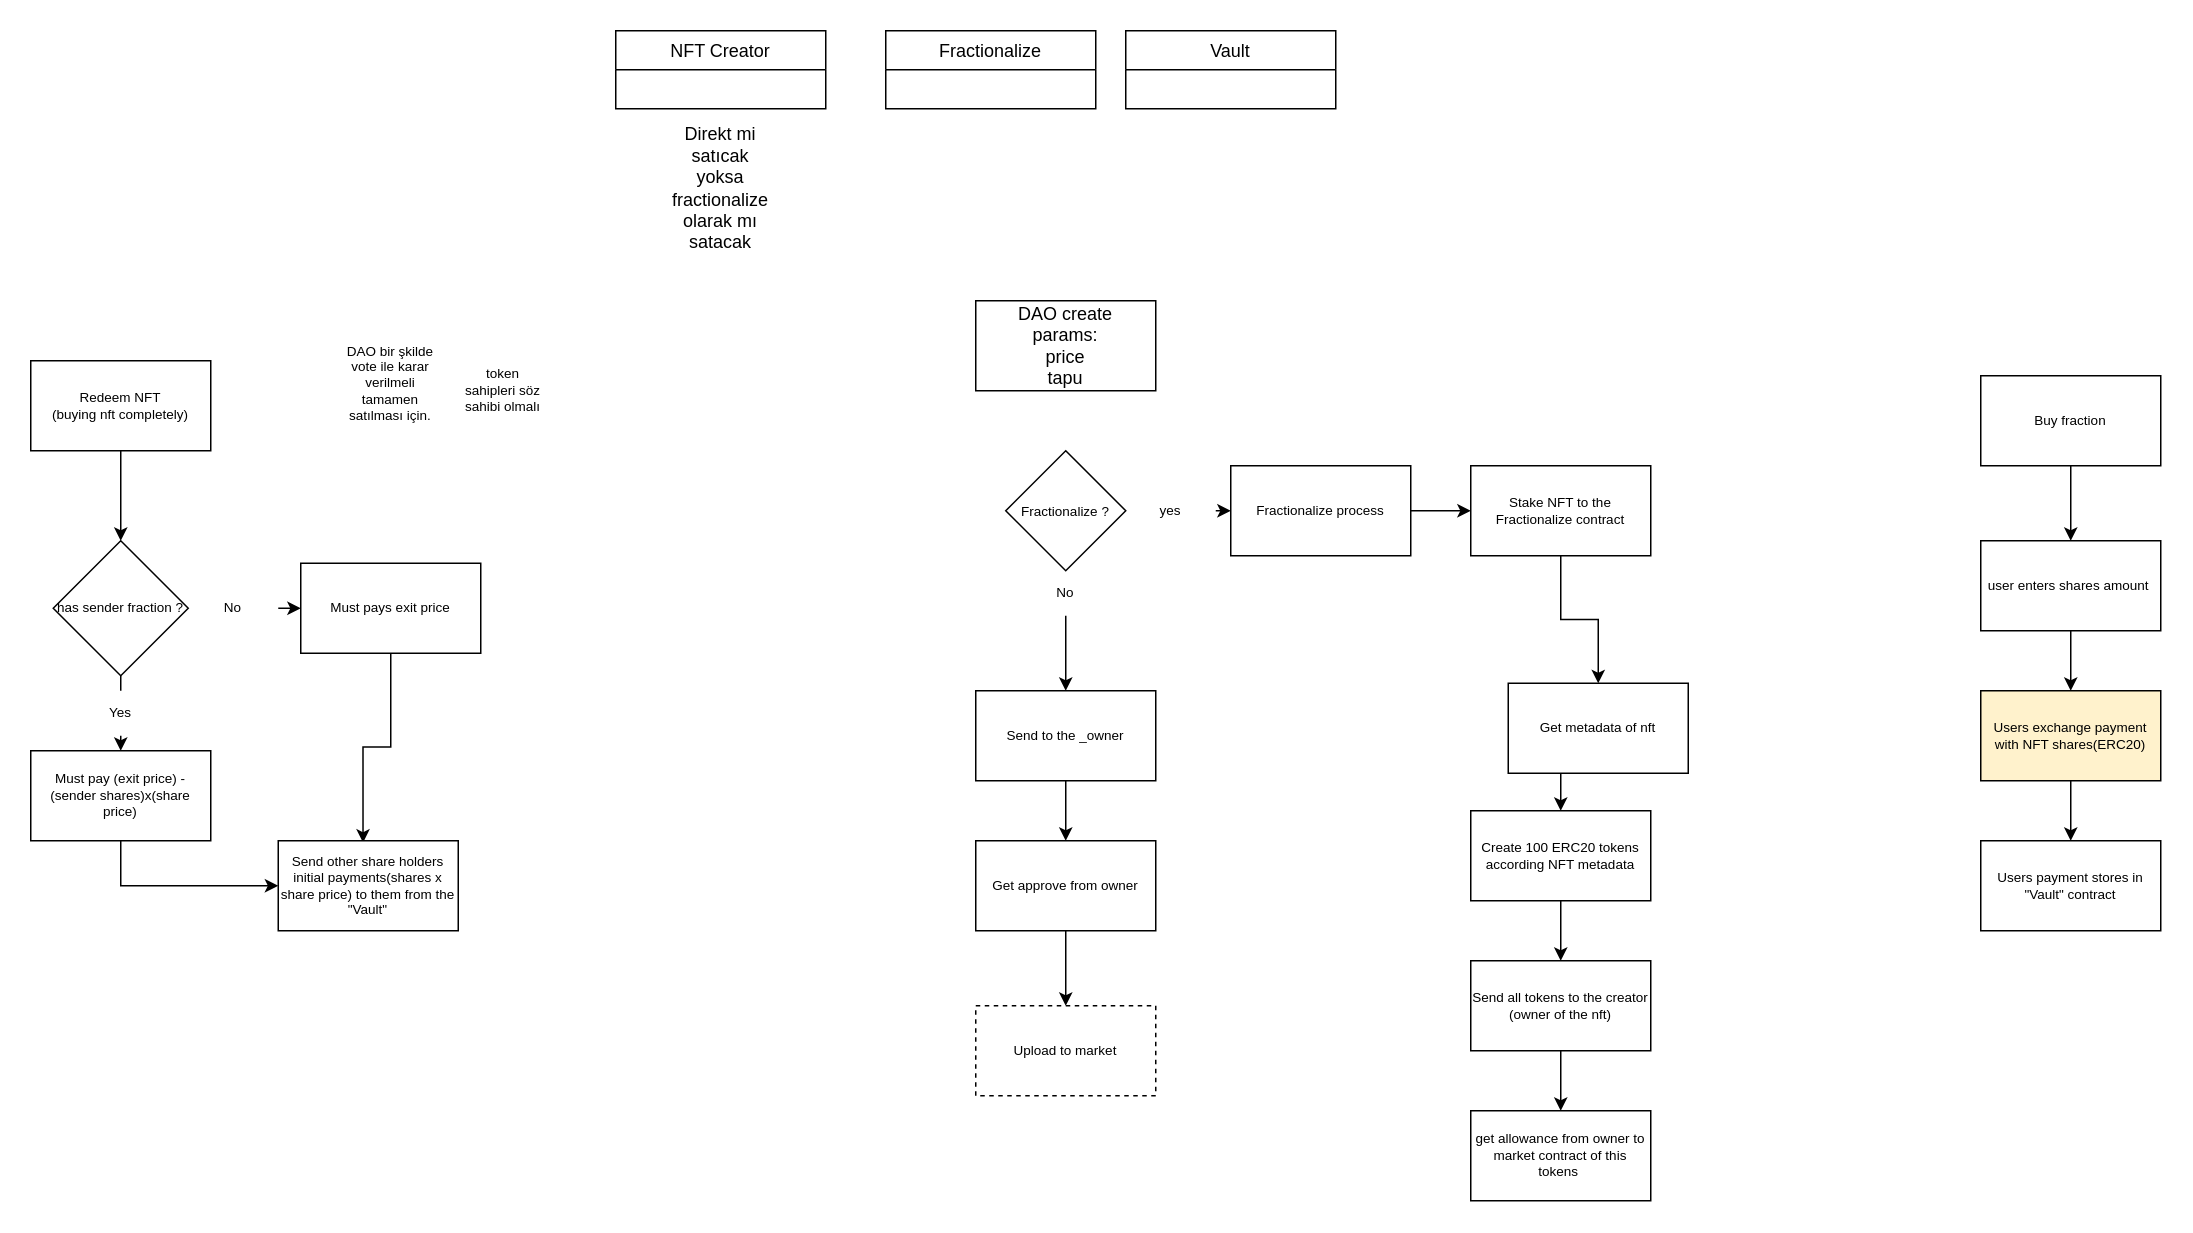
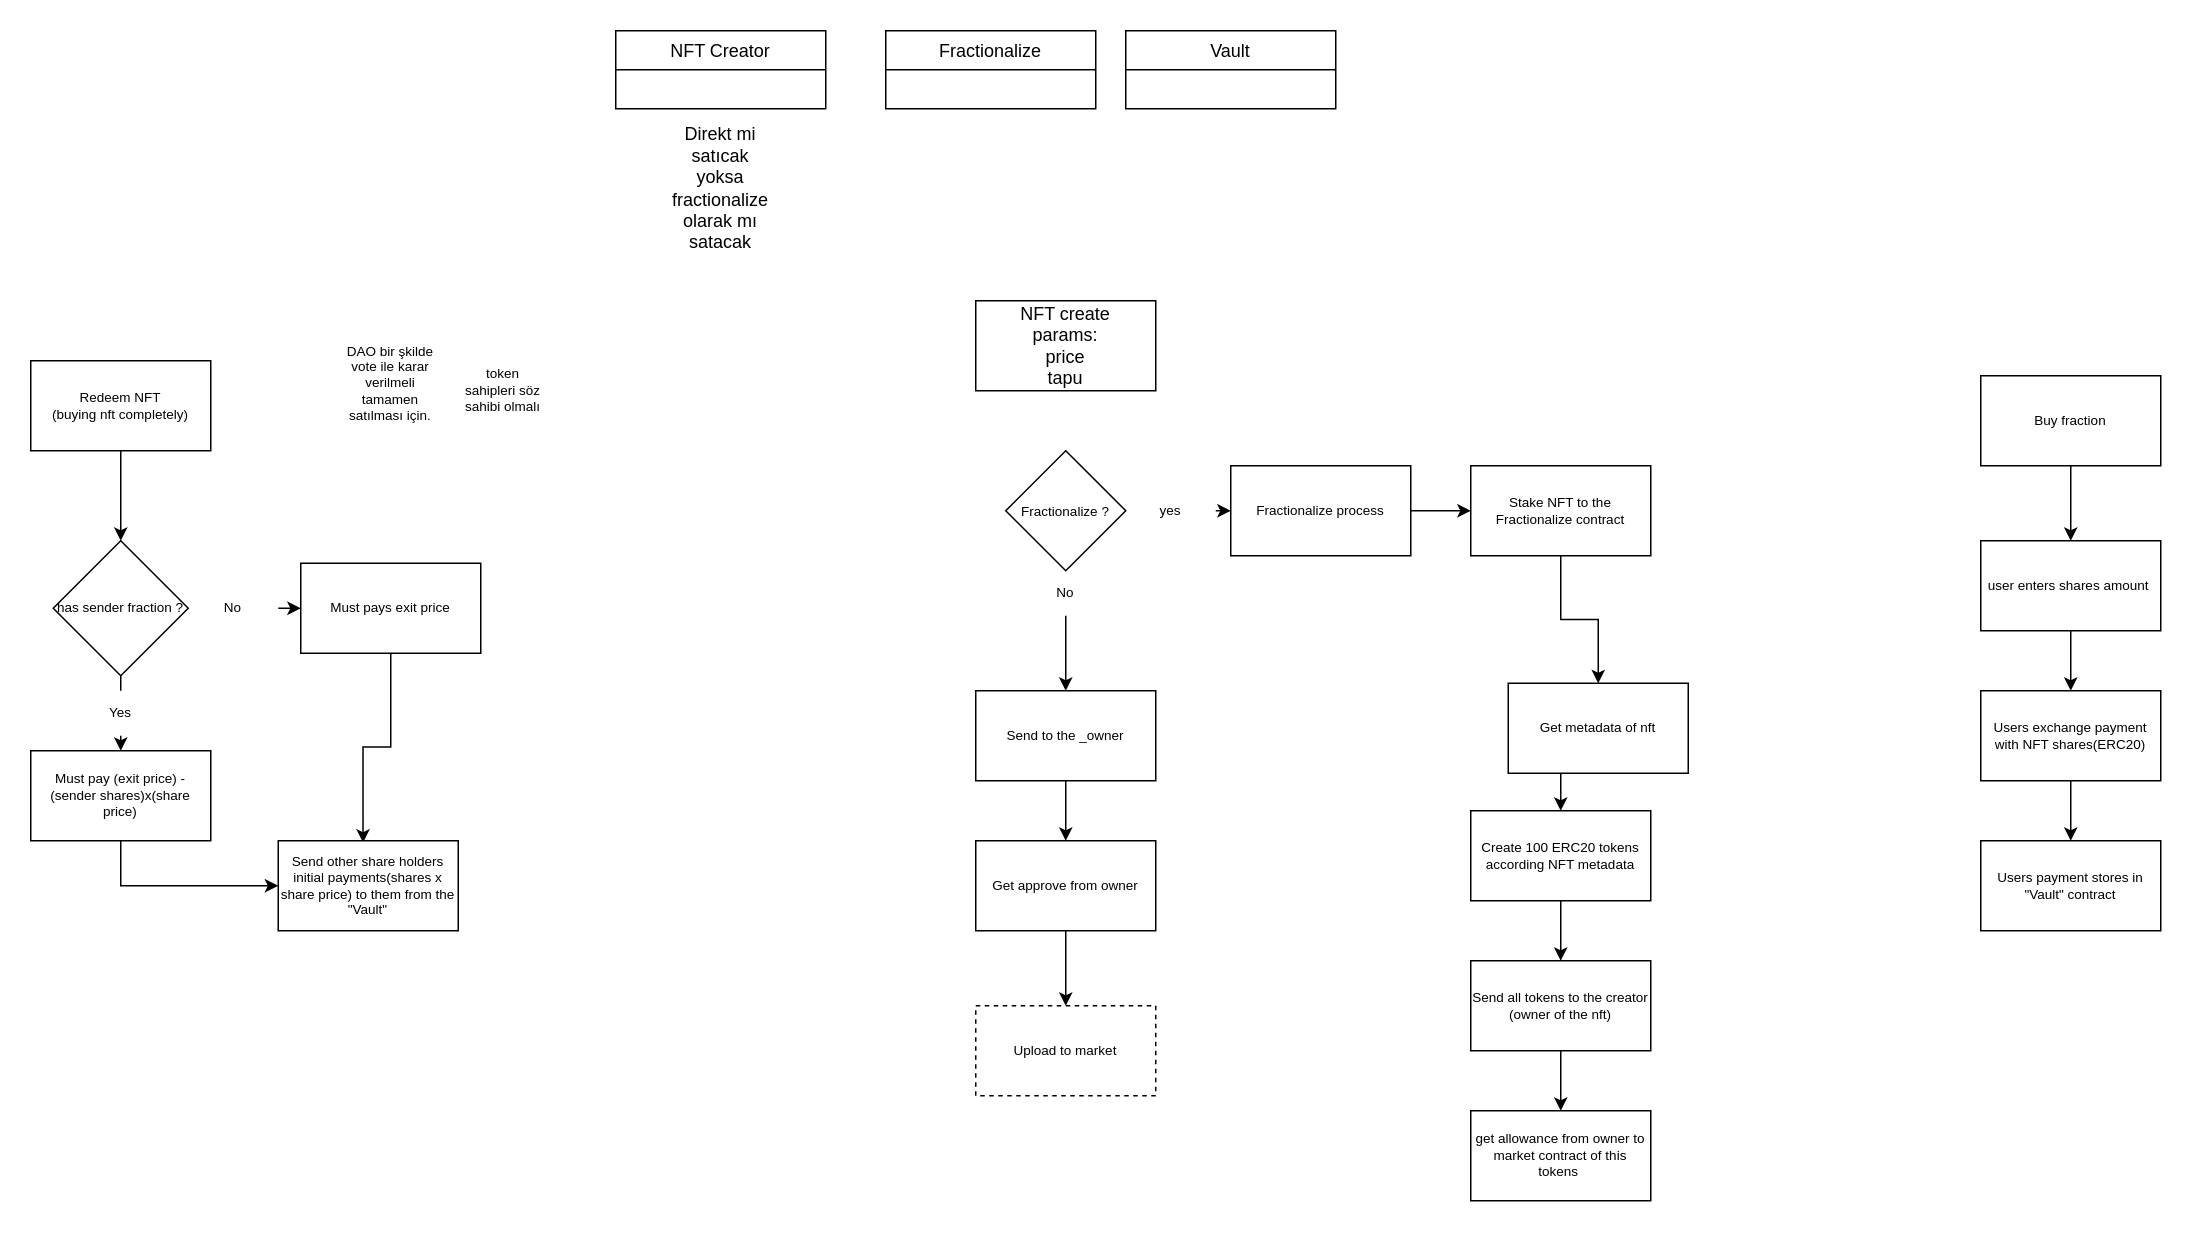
(1066, 346) -> (1066, 346)
(2071, 736) -> (2071, 736)
